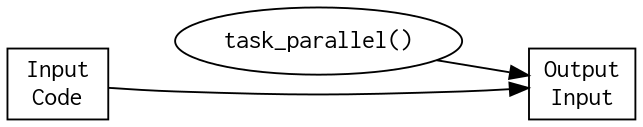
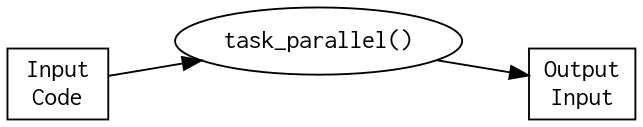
(309, 94) -> (145, 70)
